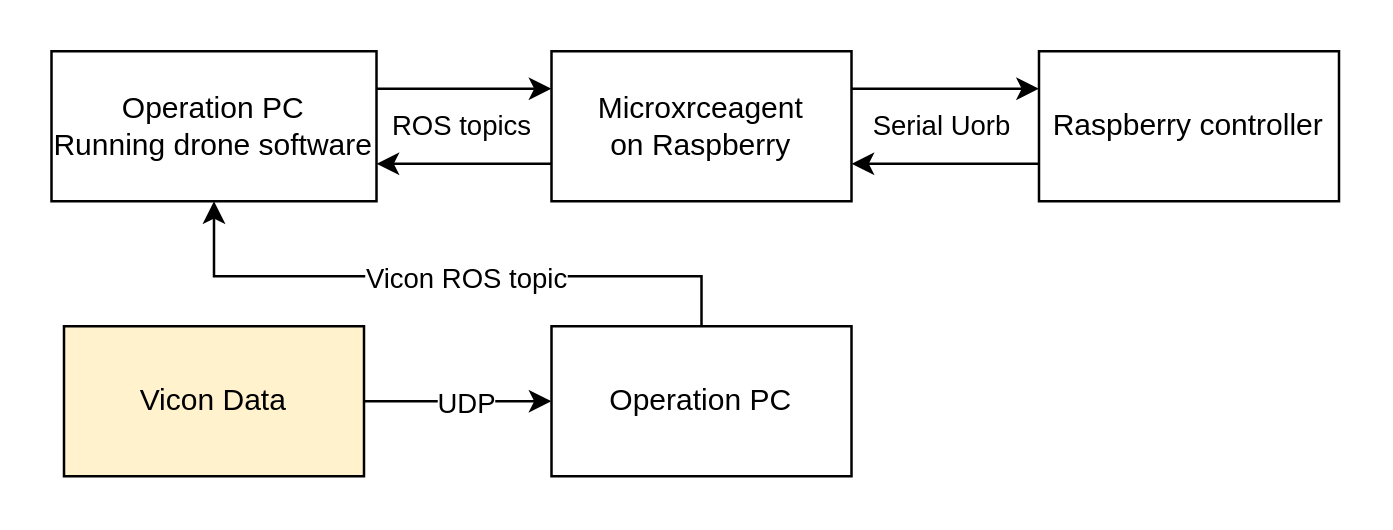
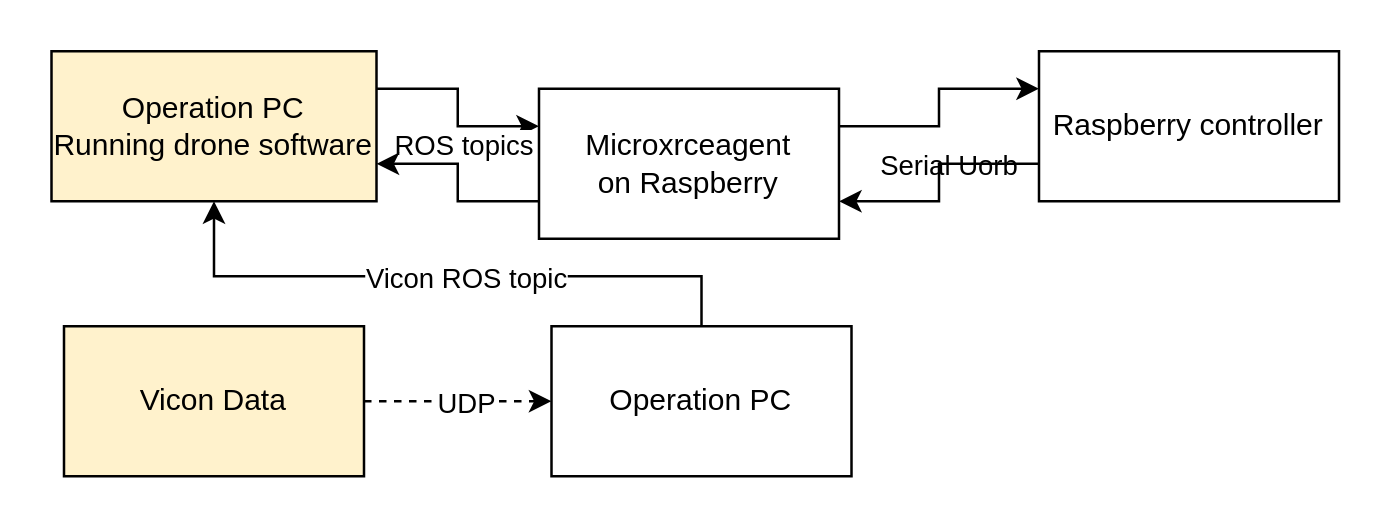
(214, 126) -> (214, 126)
(701, 126) -> (689, 164)
(404, 401) -> (404, 401)
